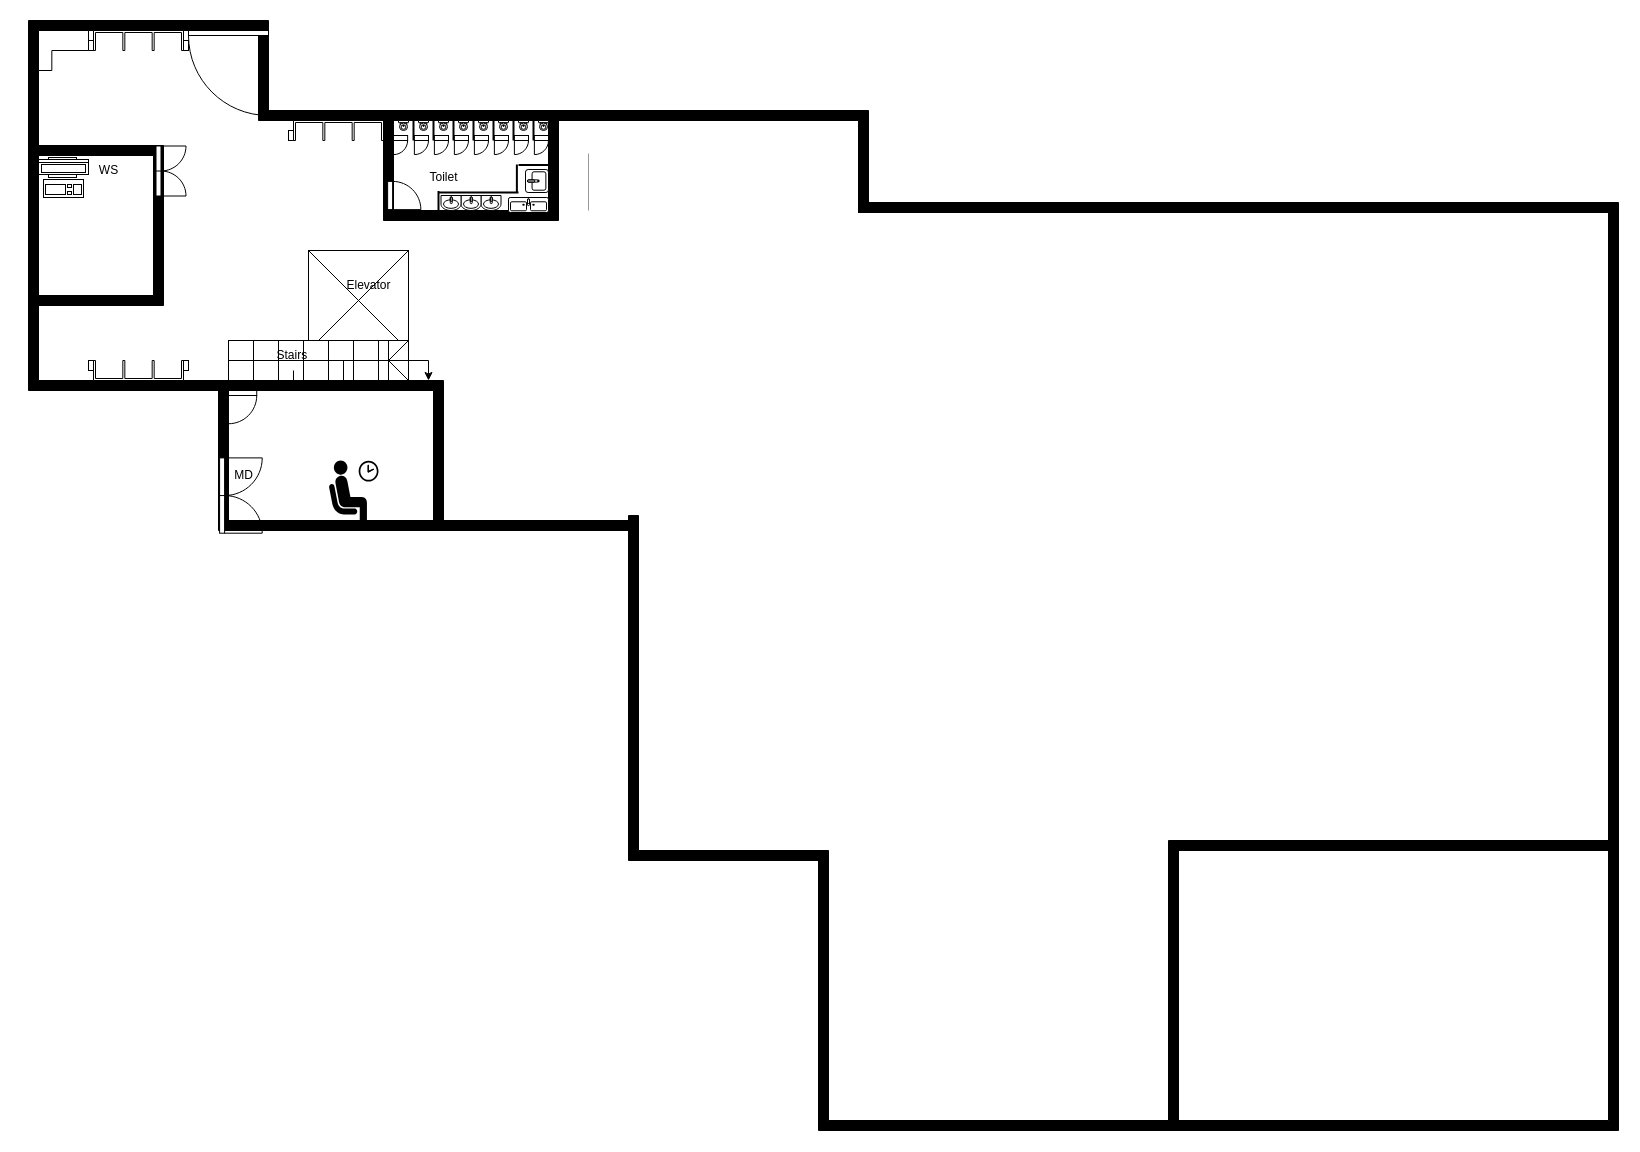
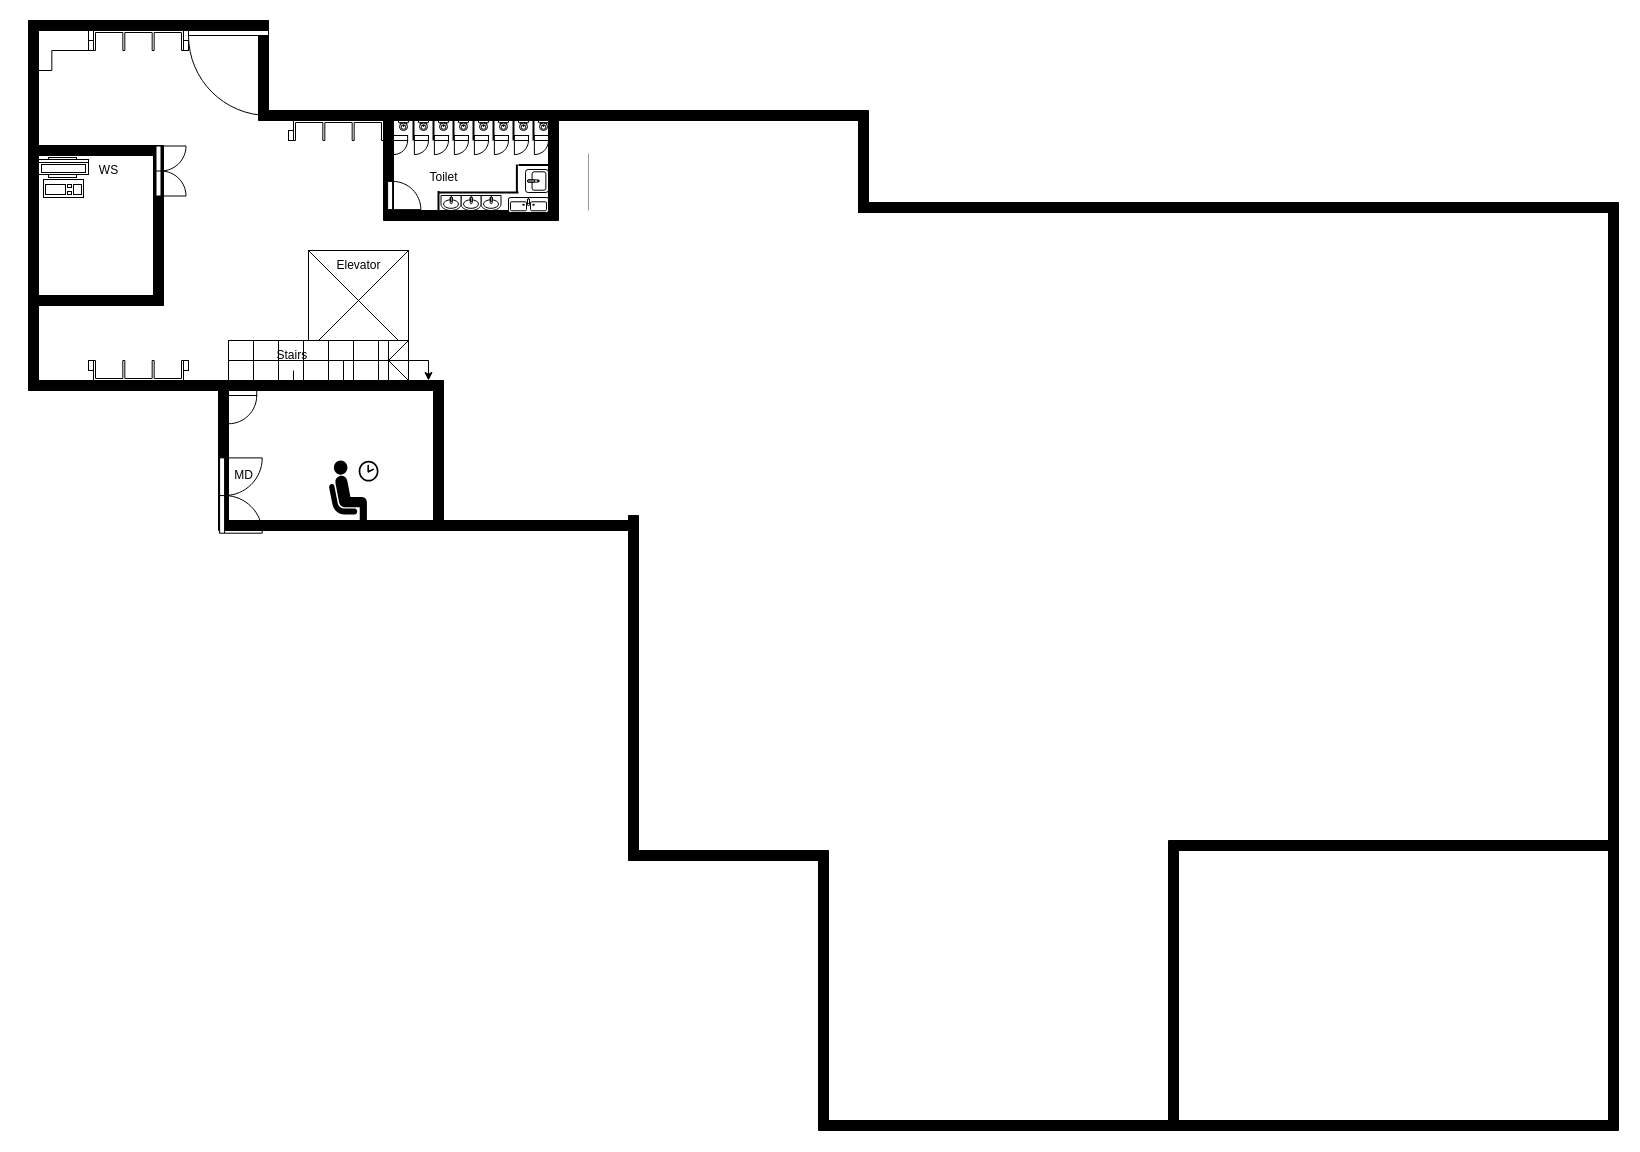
(369, 286) -> (359, 266)
